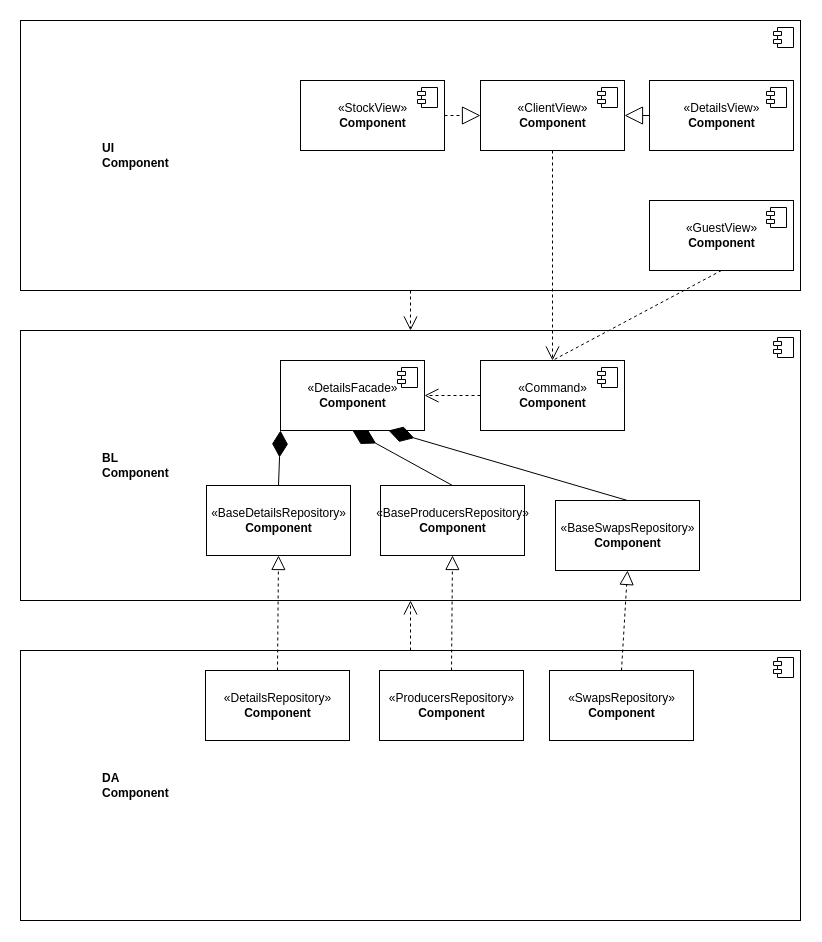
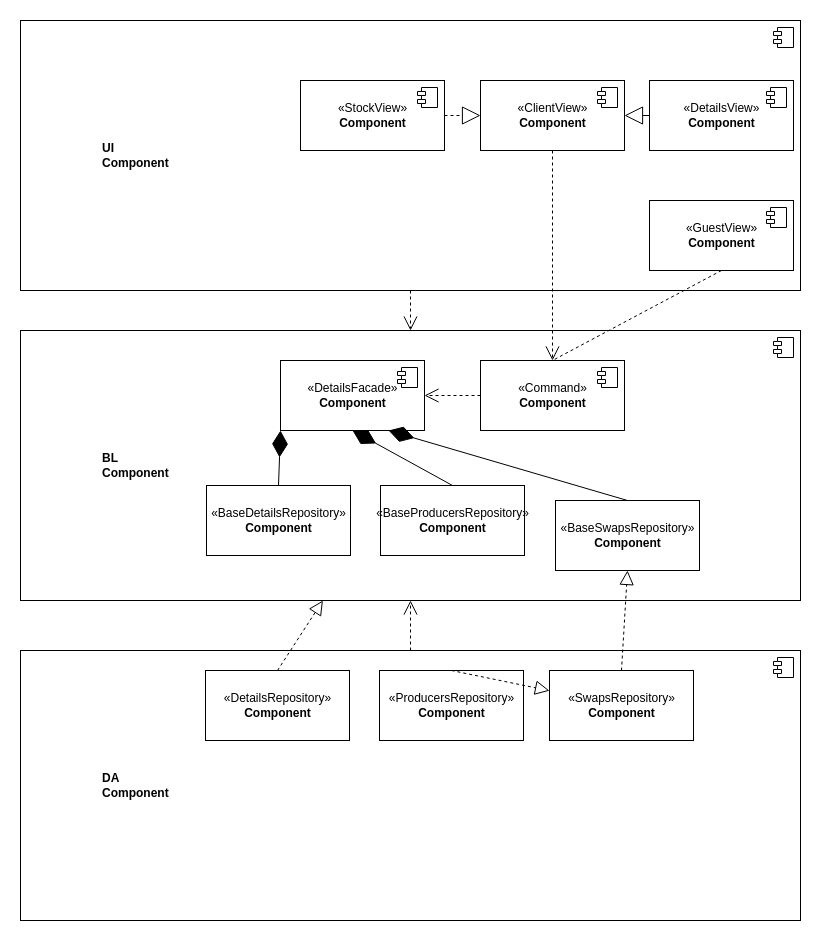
(278, 620) -> (296, 642)
(452, 620) -> (493, 679)
